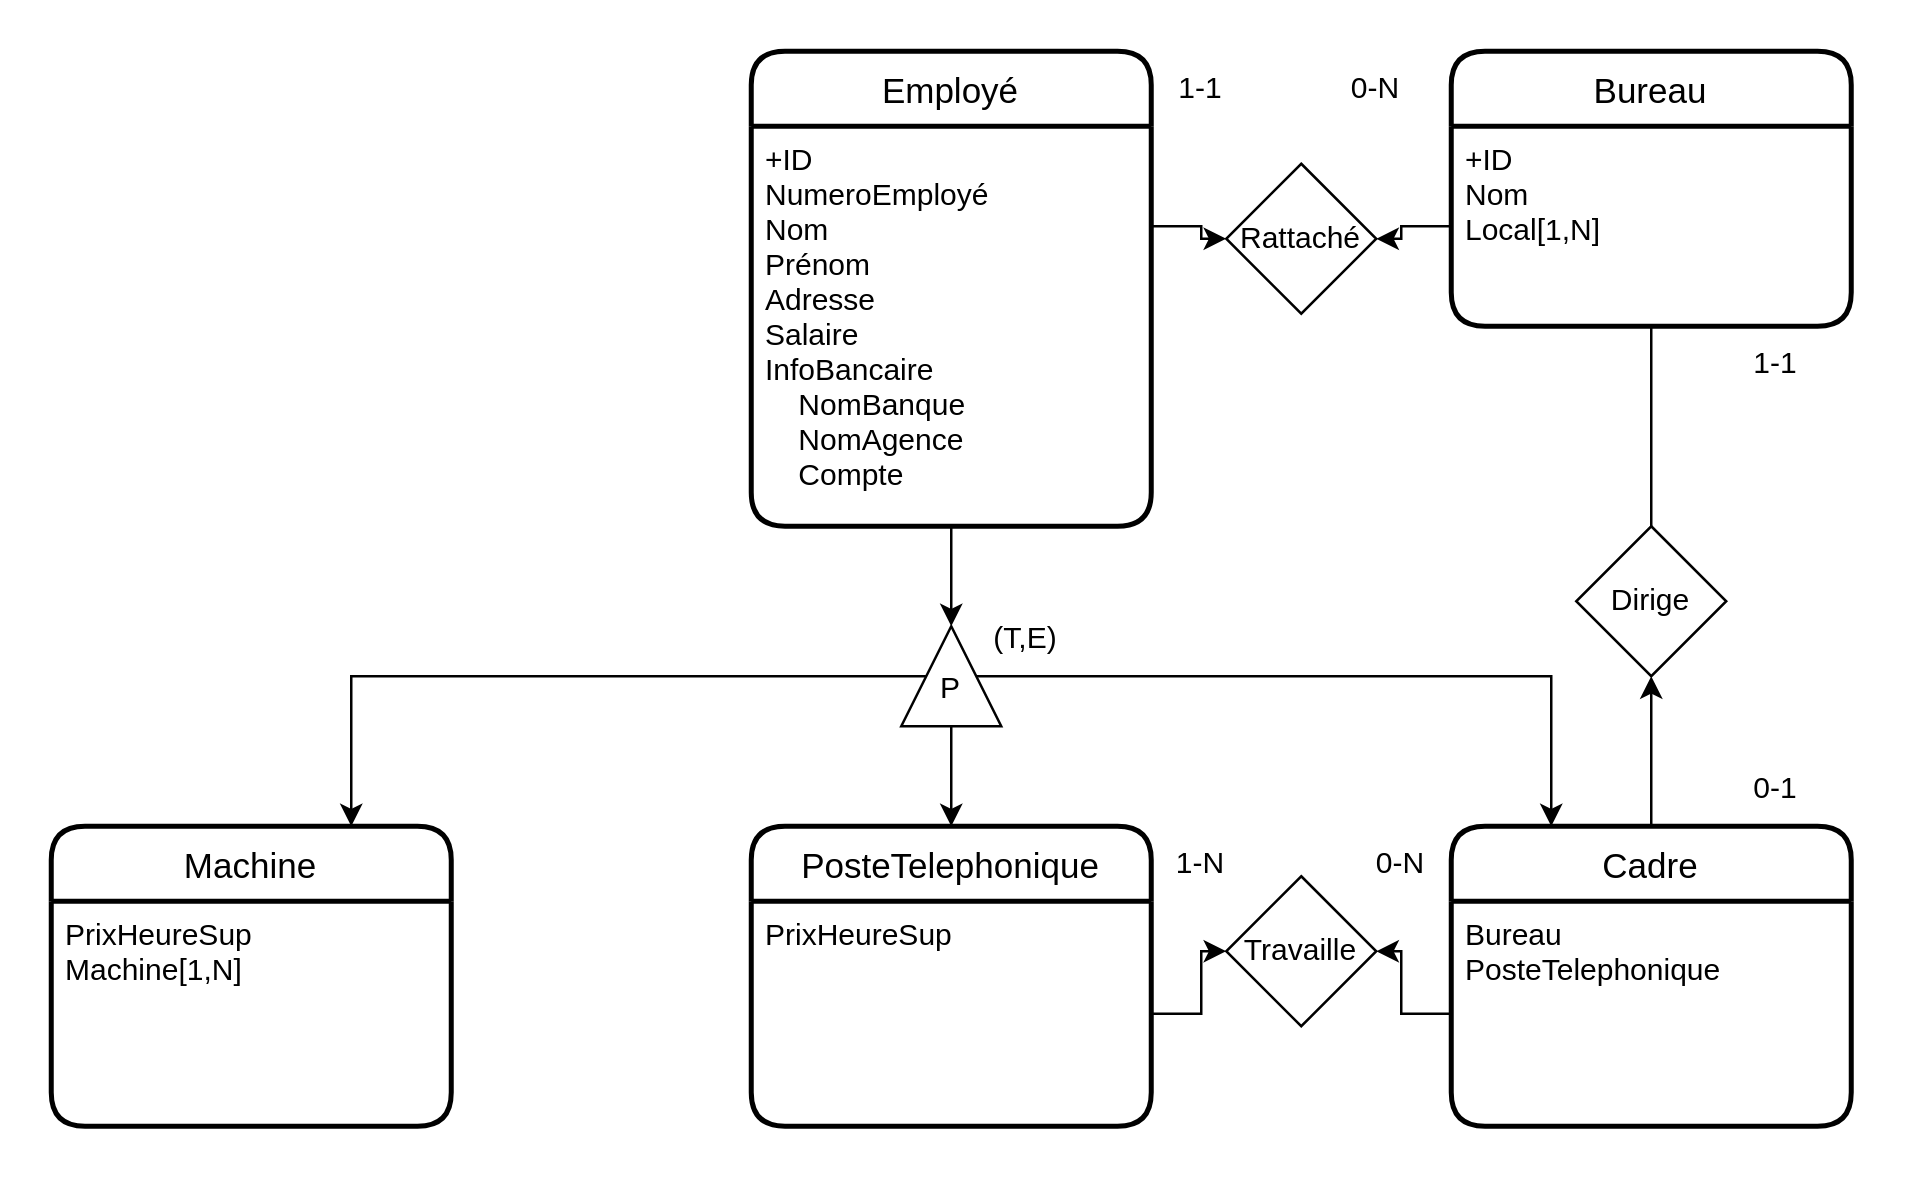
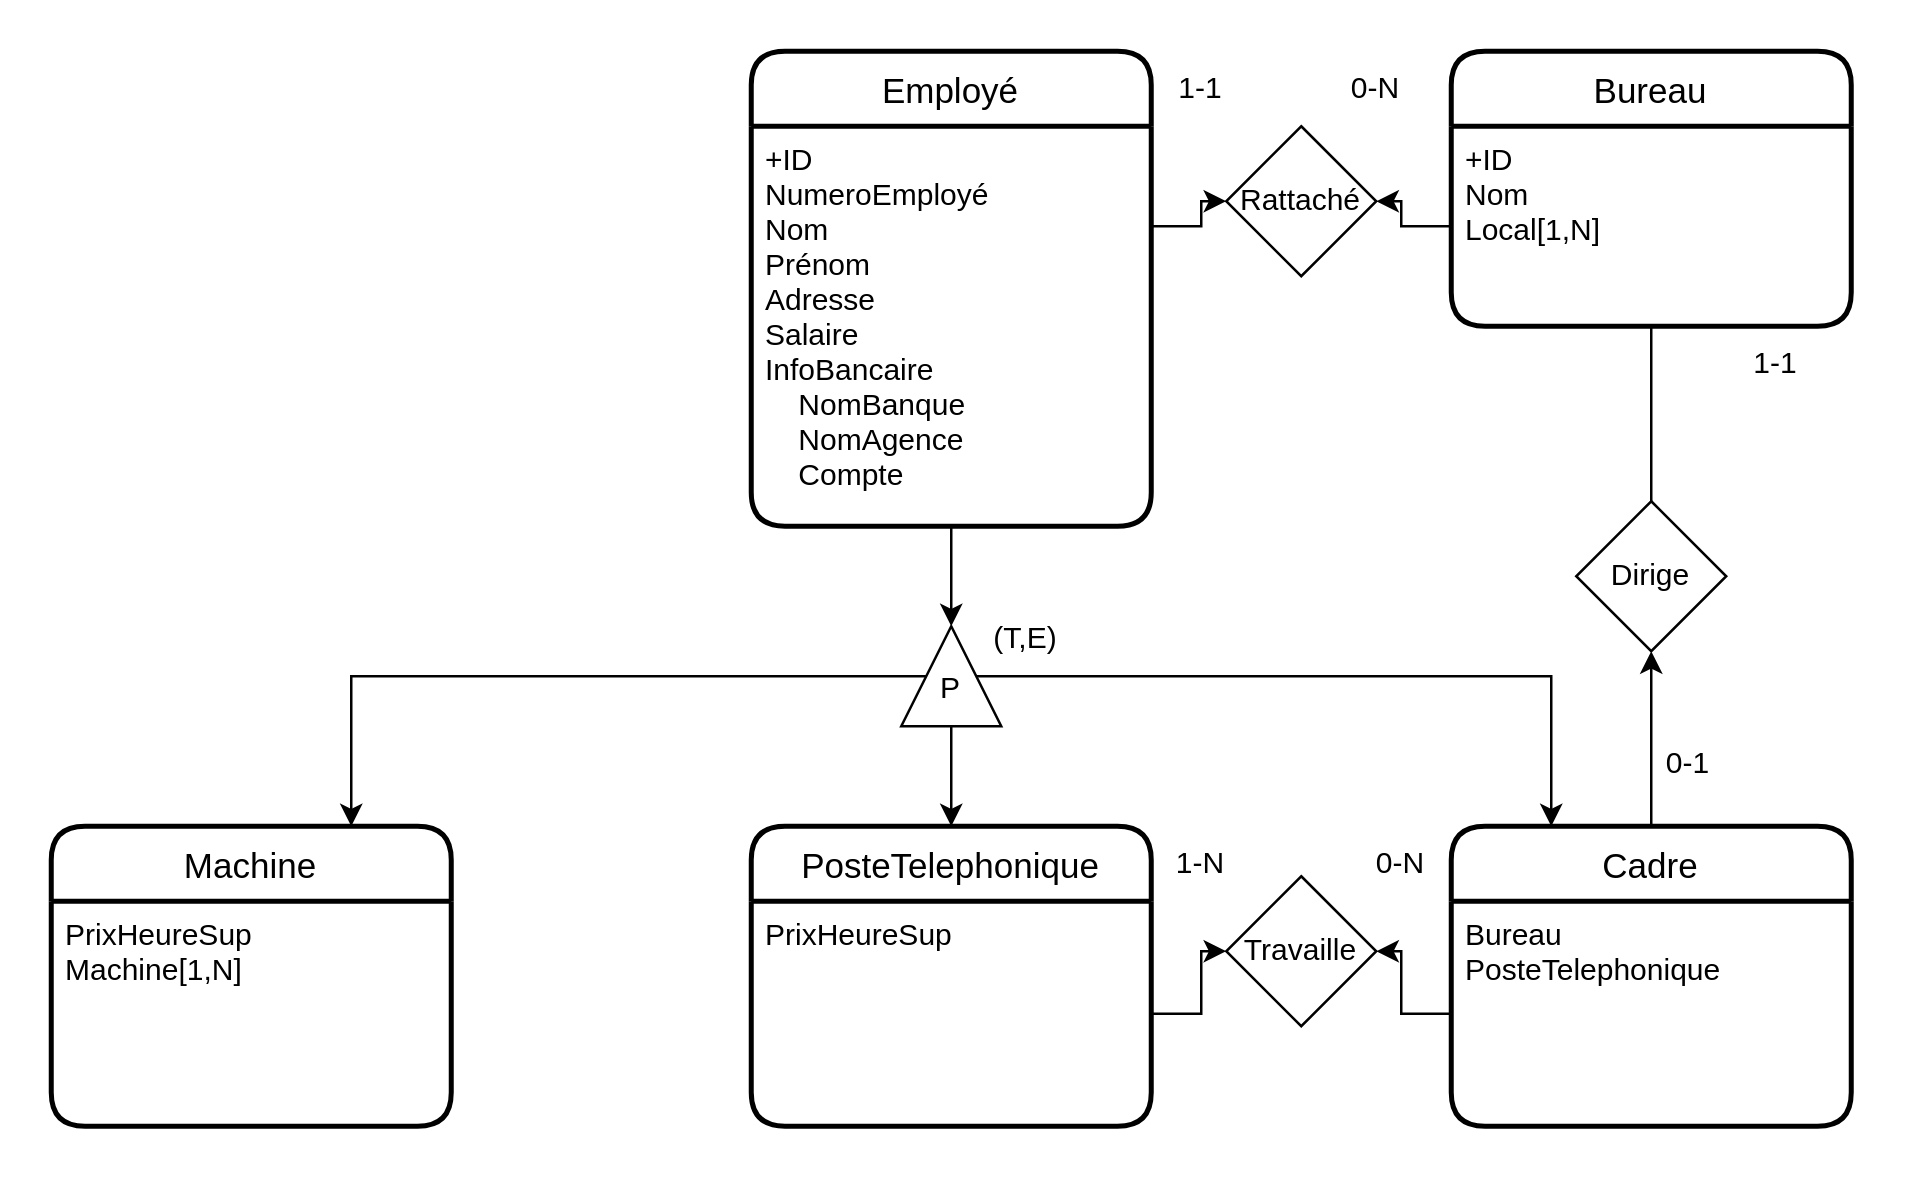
(1301, 239) -> (1301, 201)
(1651, 601) -> (1651, 576)
(1776, 789) -> (1689, 764)
